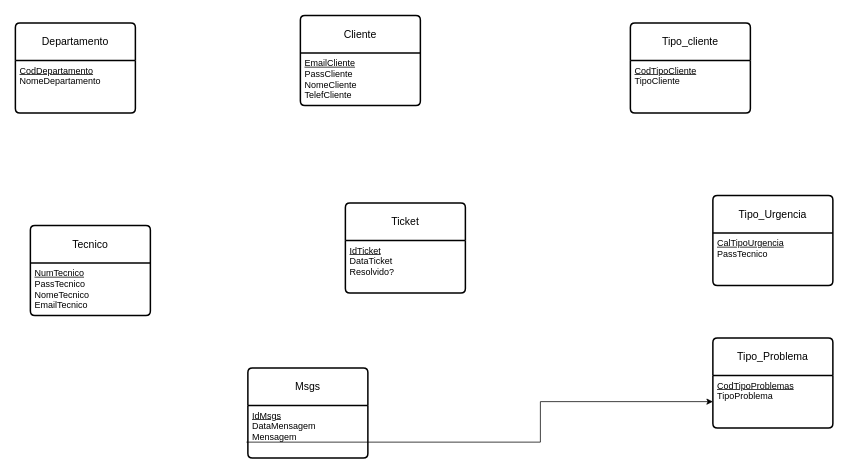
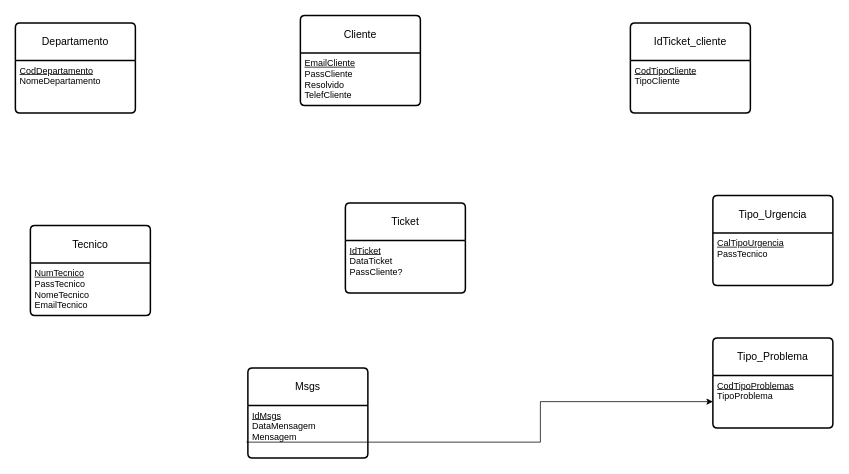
(690, 42) -> (690, 42)
(332, 80) -> (332, 80)
(374, 262) -> (378, 262)
